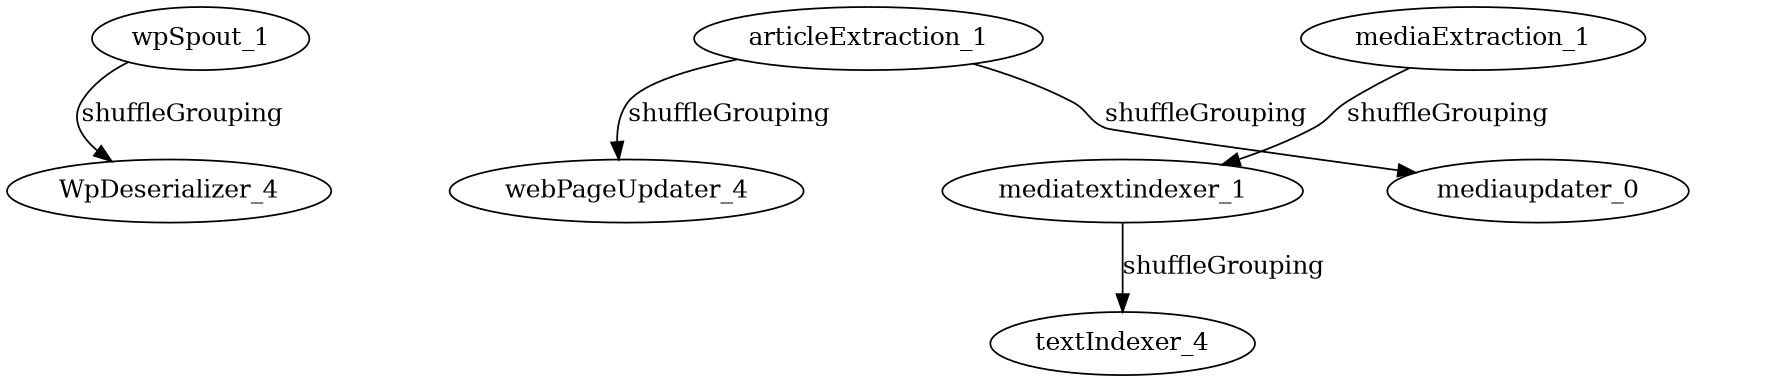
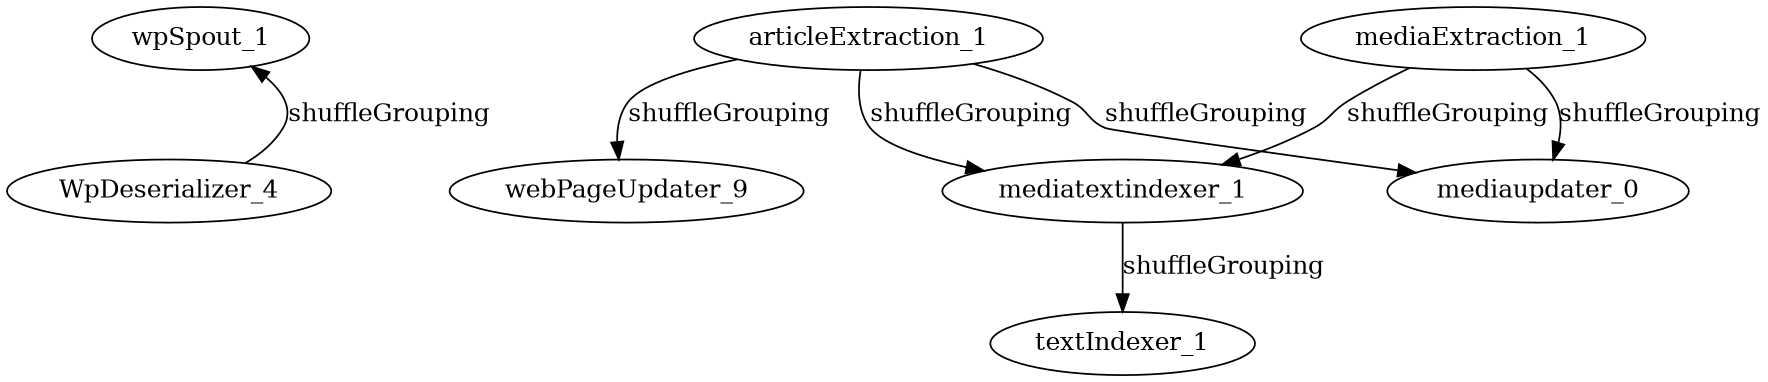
(83, 100) -> (285, 125)
none -> (1555, 101)
none -> (888, 142)
(627, 191) -> (627, 191)
(1123, 344) -> (1123, 344)
